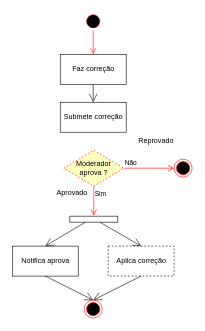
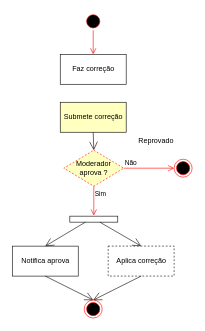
(93, 93) -> none
(93, 117) -> (93, 117)
none -> (94, 141)
(72, 193) -> none
